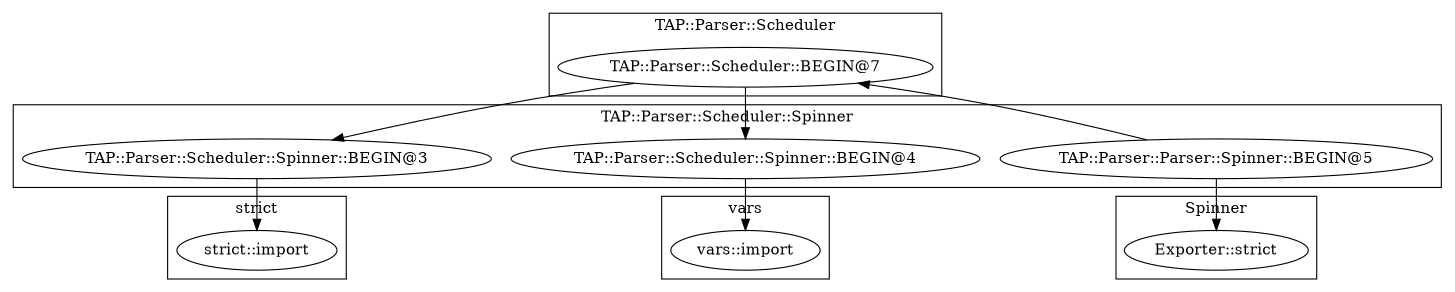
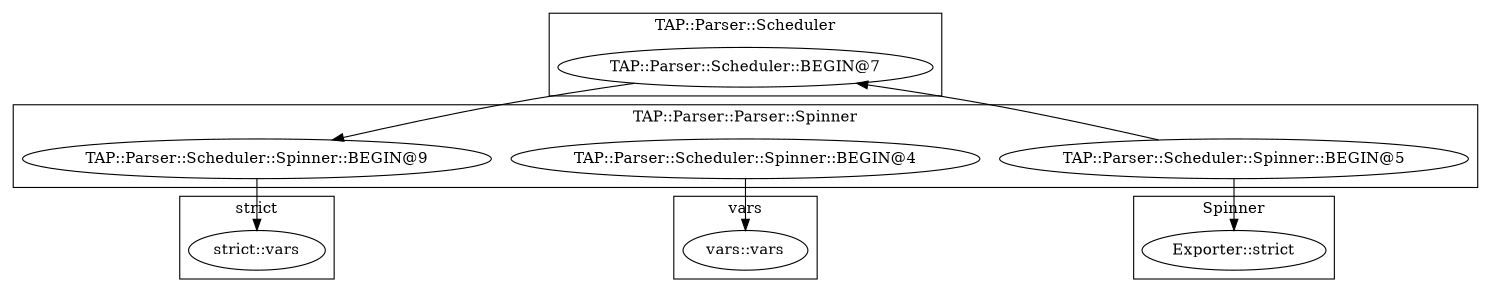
(745, 112) -> none
(727, 117) -> (745, 117)
(257, 159) -> (257, 159)
(1216, 159) -> (1234, 159)
(257, 250) -> (257, 250)
(745, 250) -> (745, 250)
